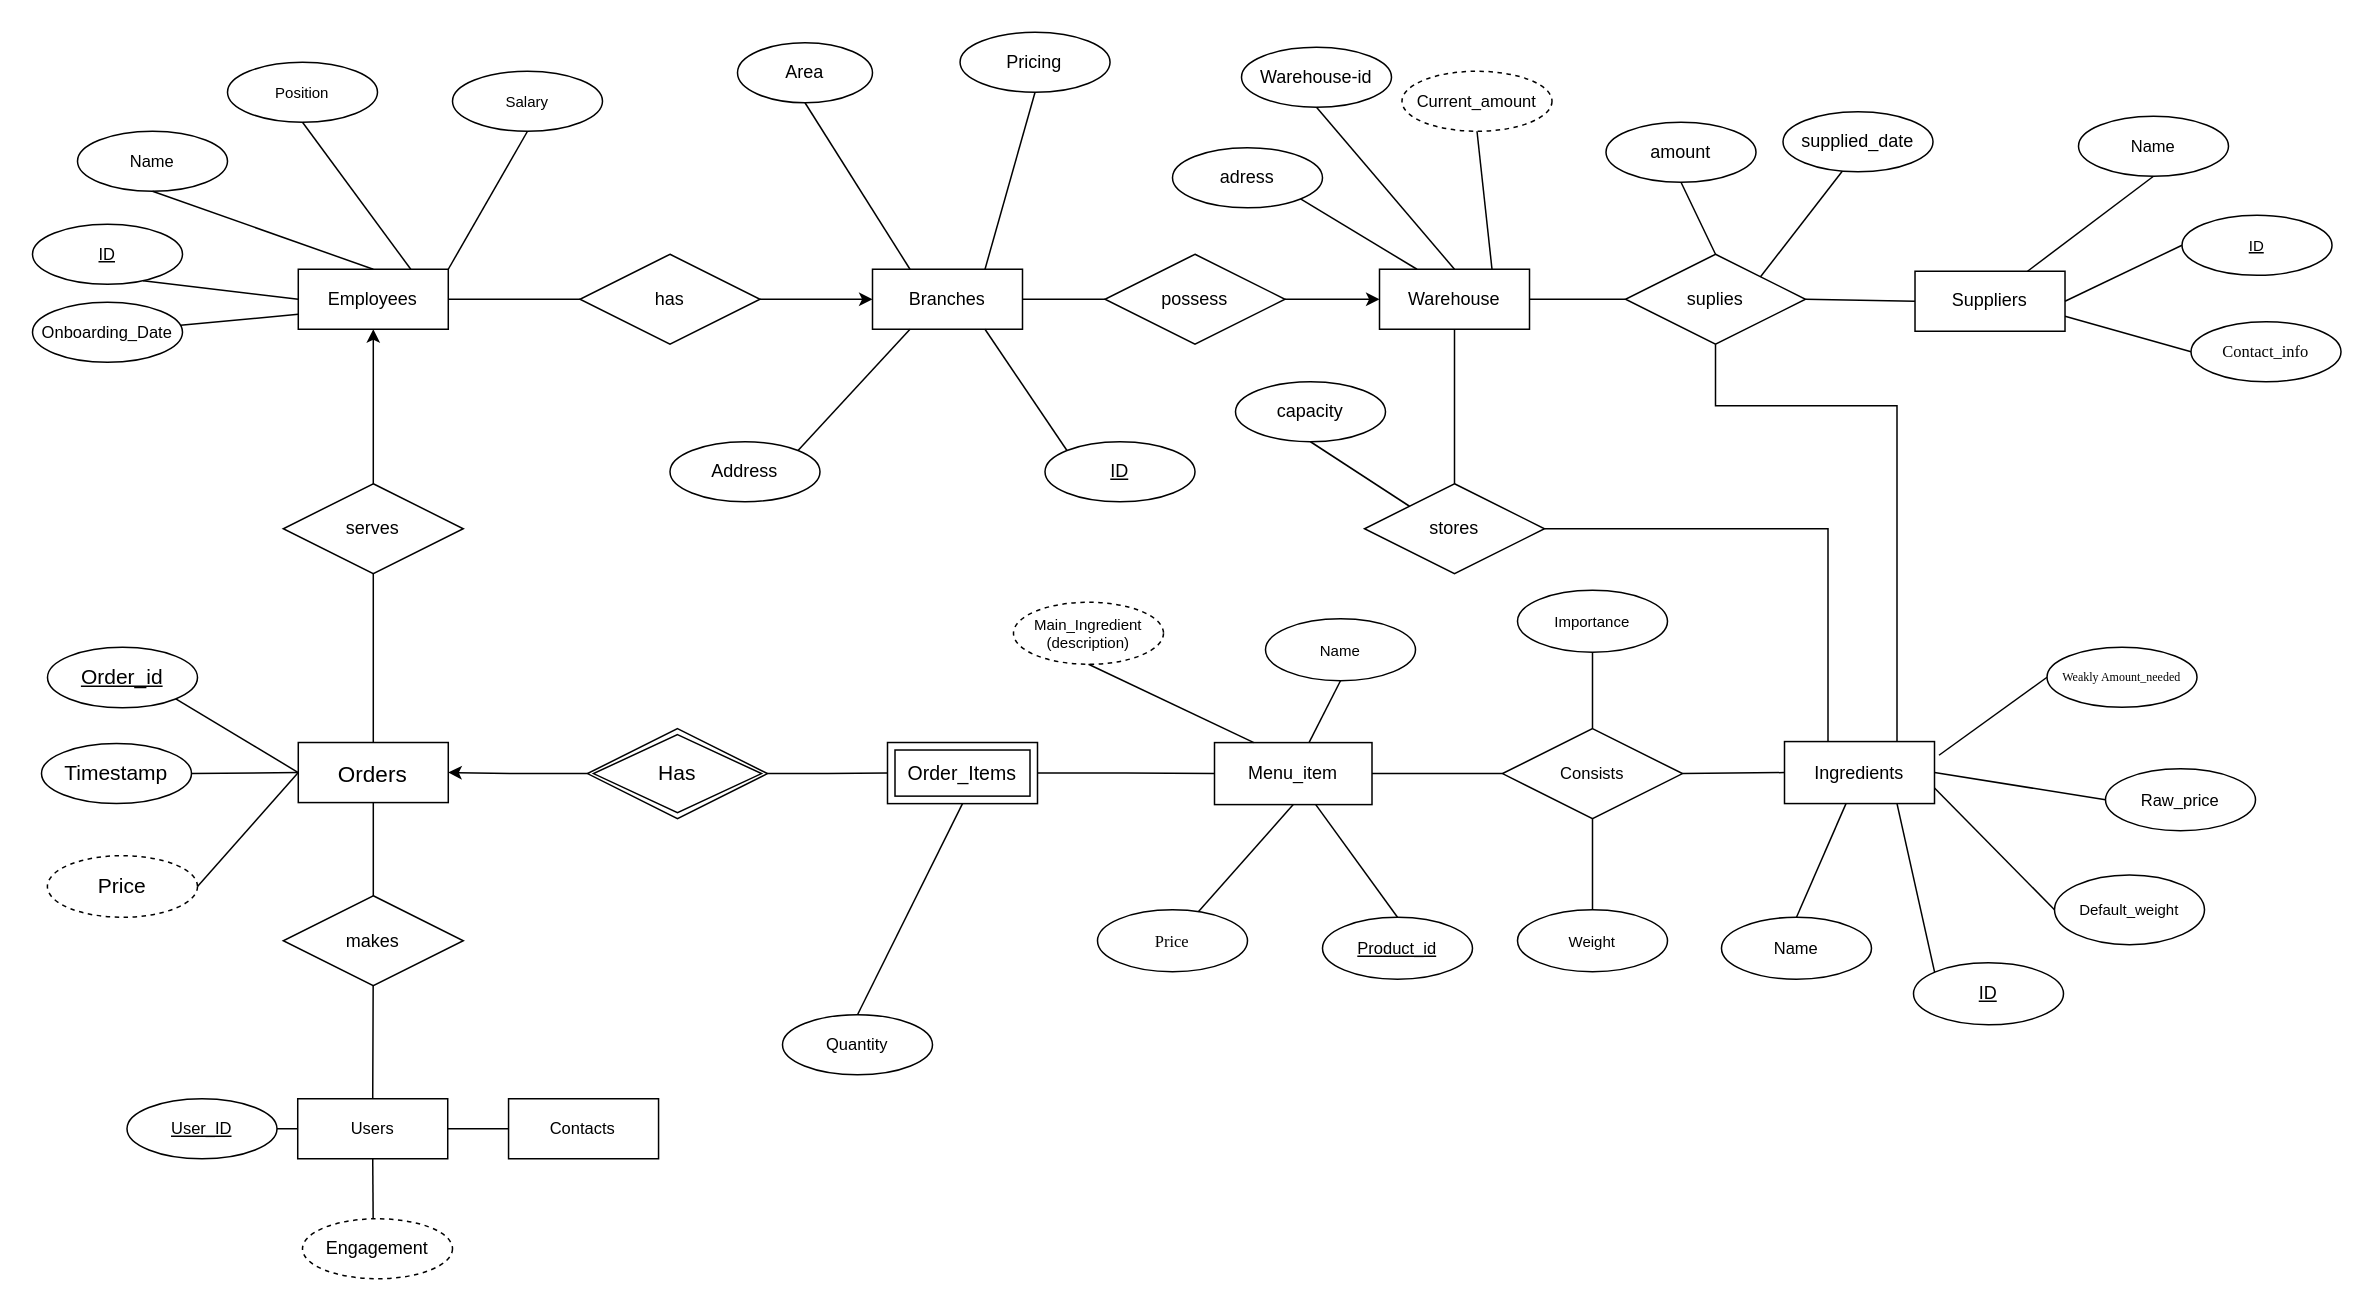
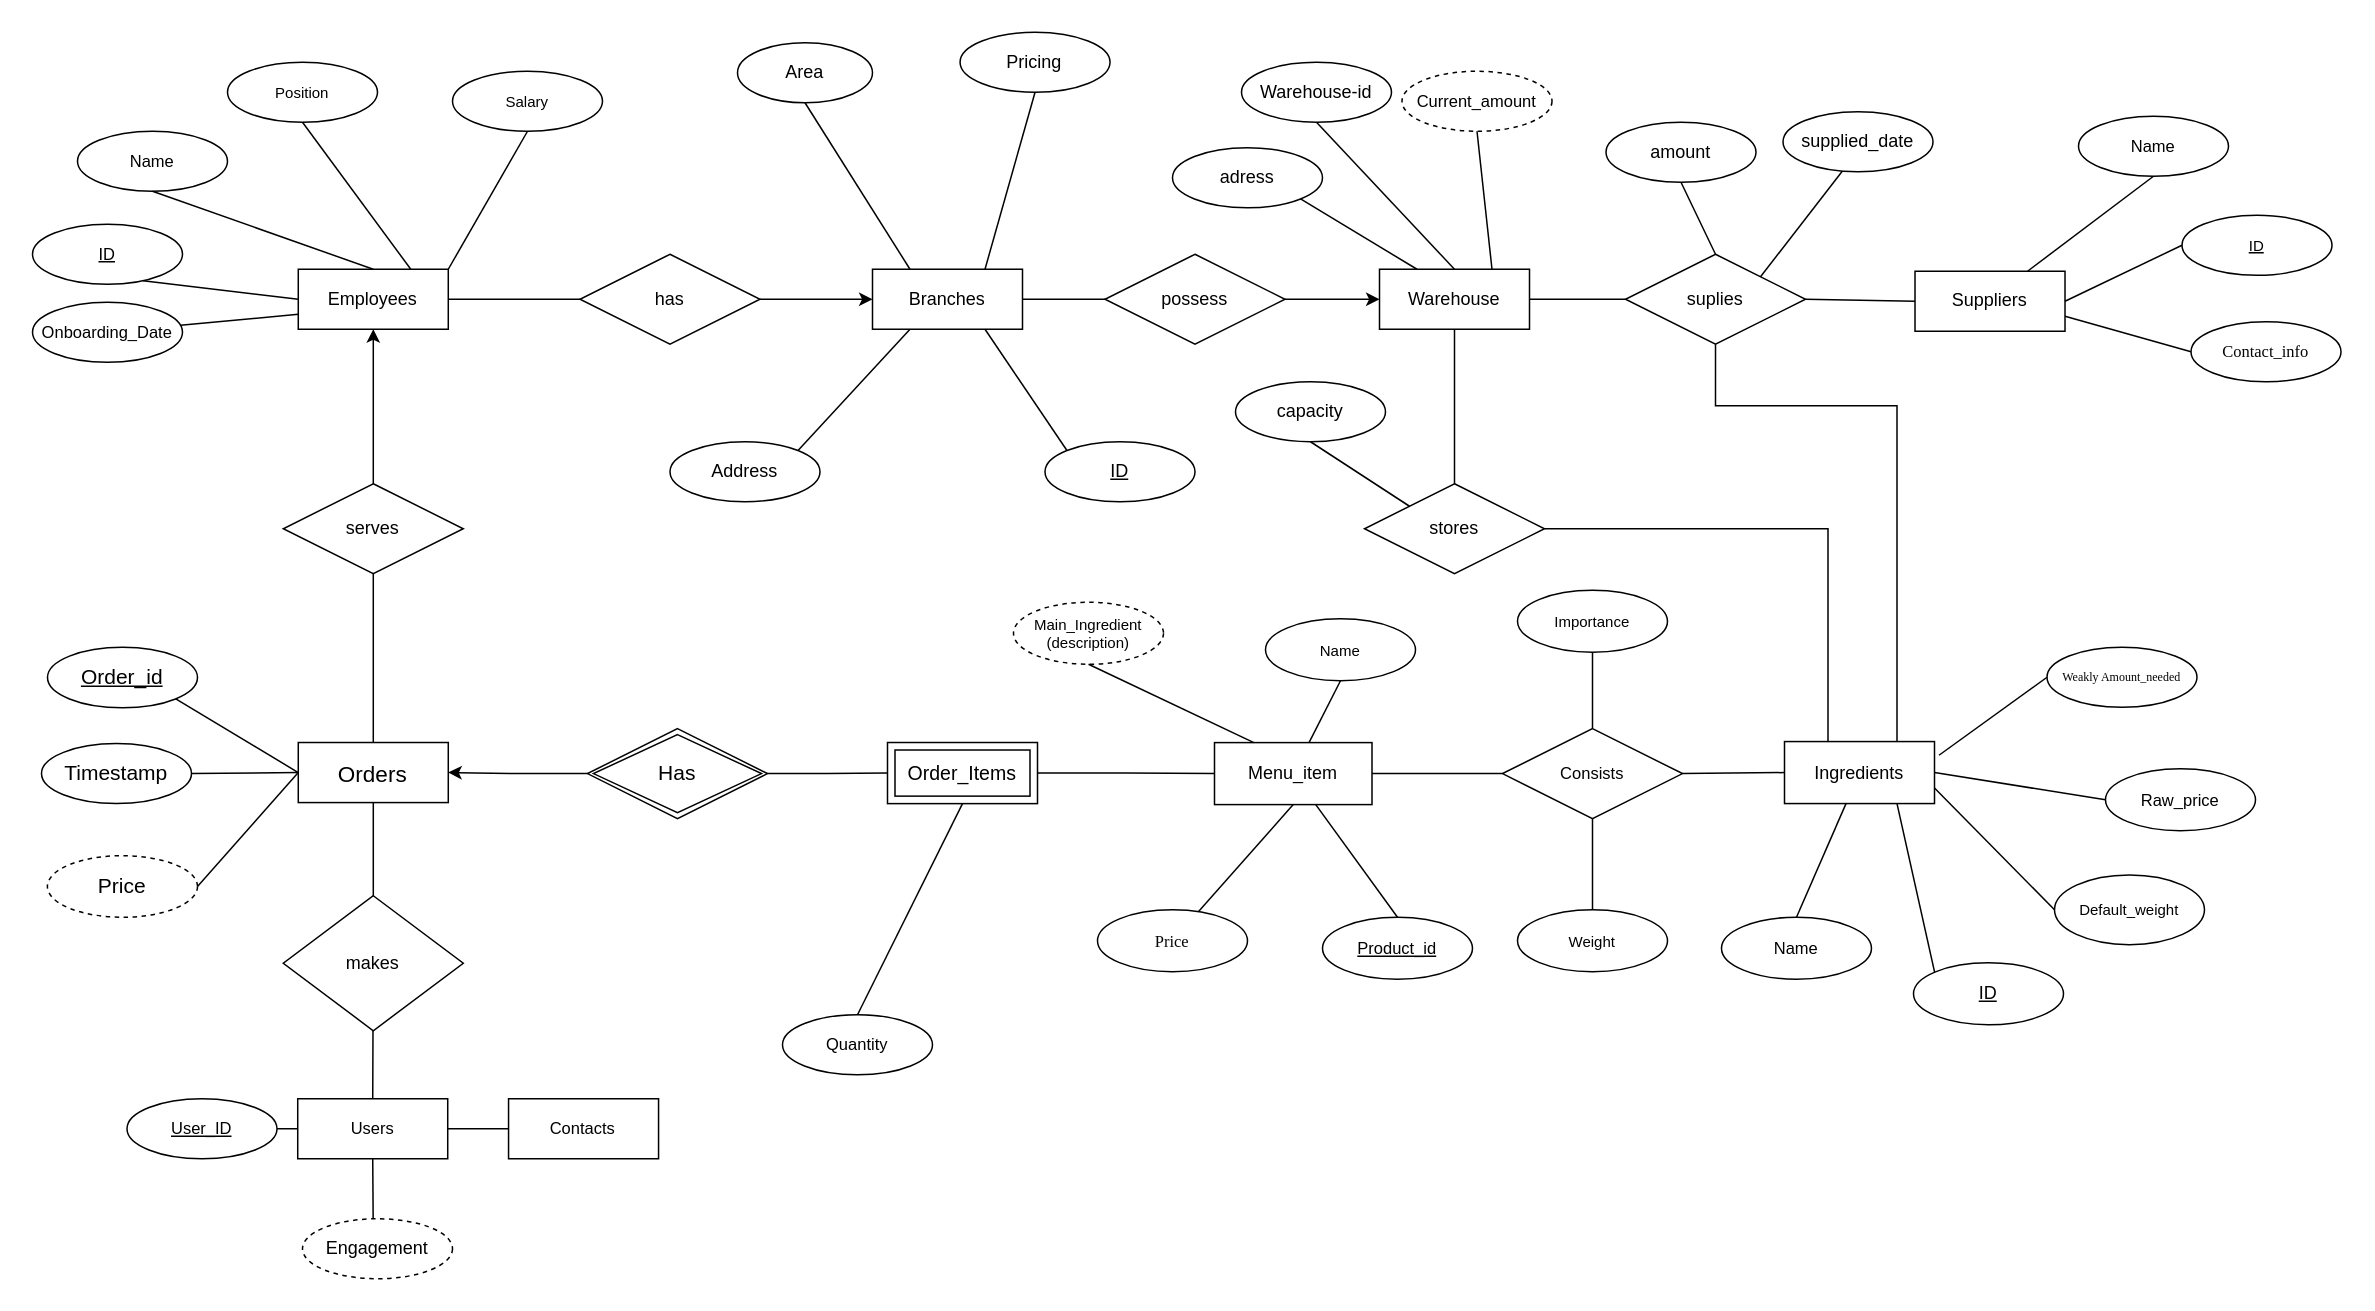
(1316, 77) -> (1316, 92)
(373, 941) -> (373, 963)
